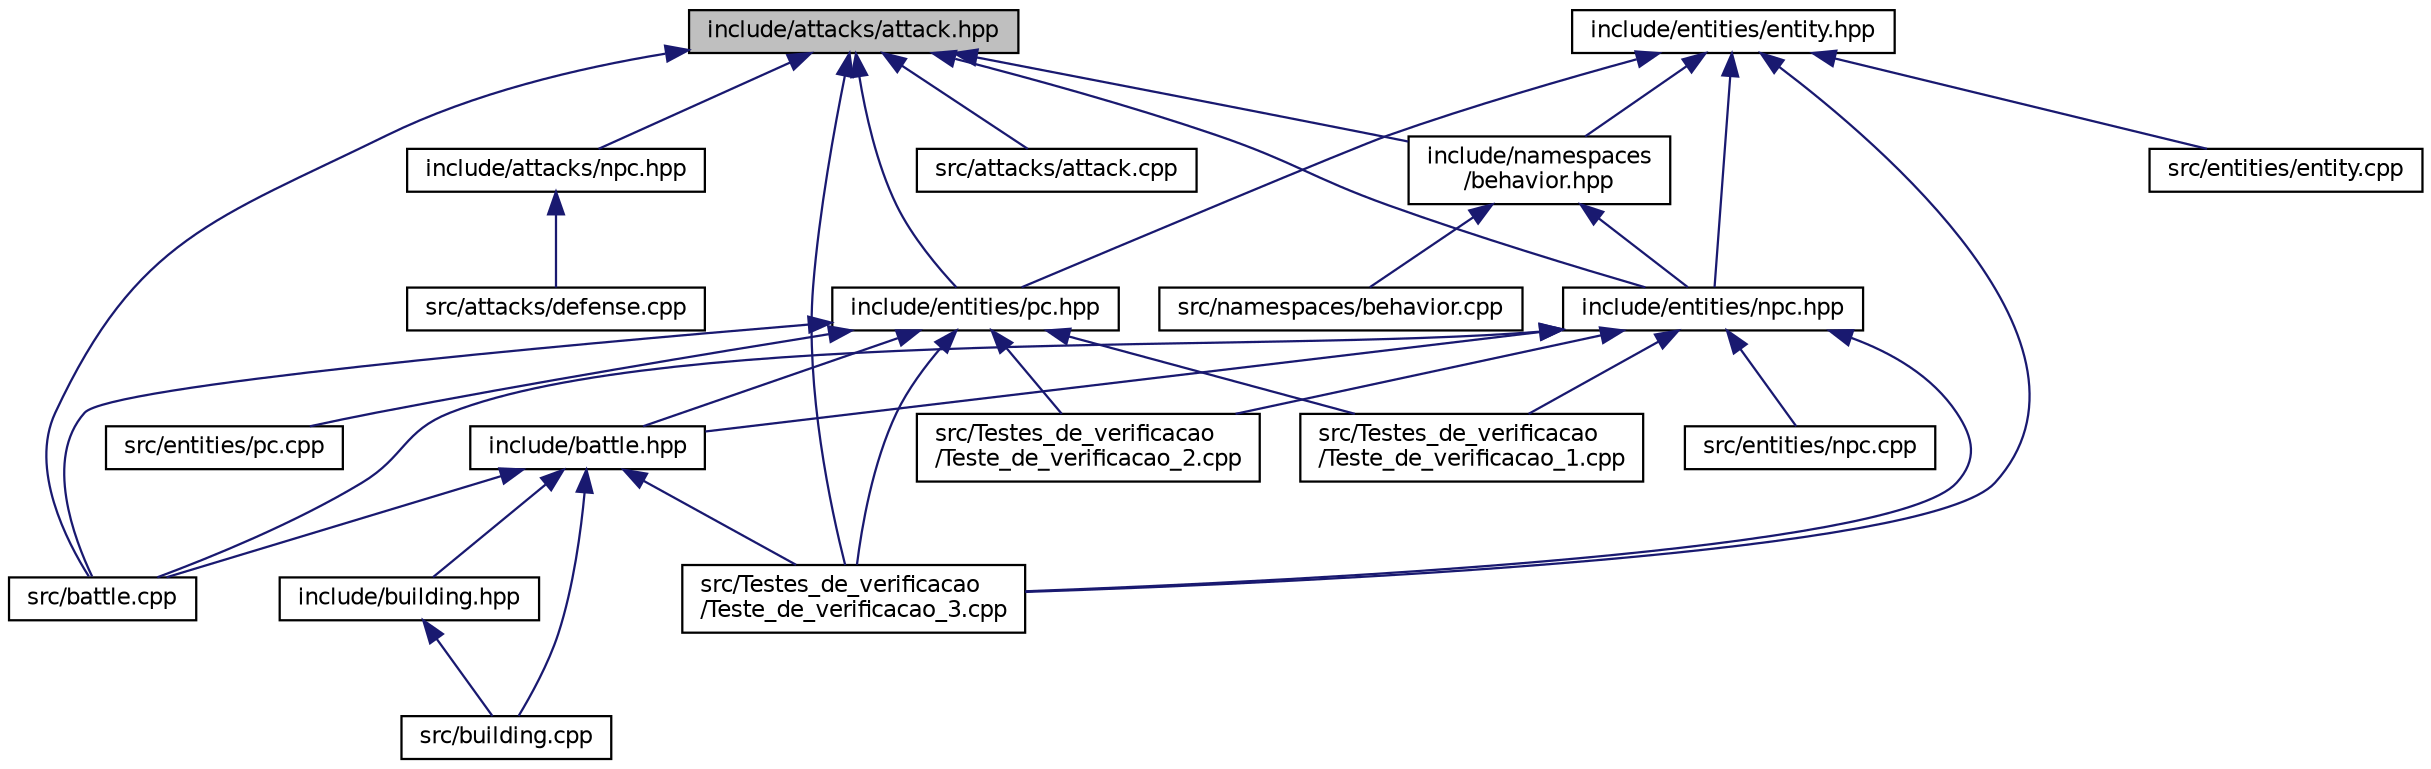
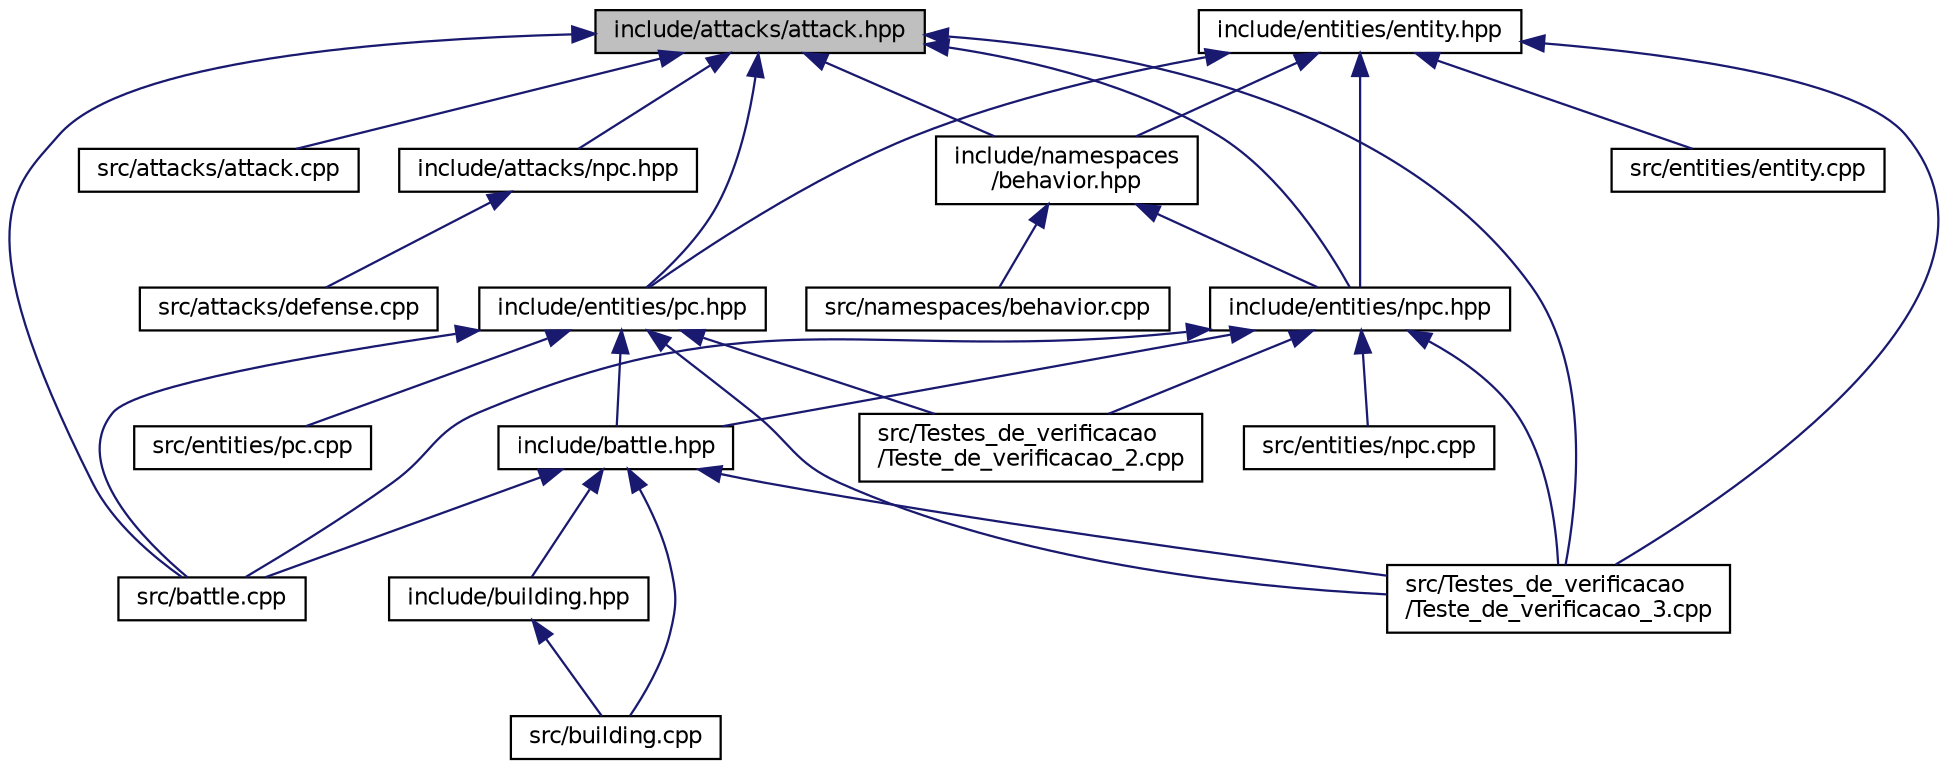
(1472, 448) -> none
